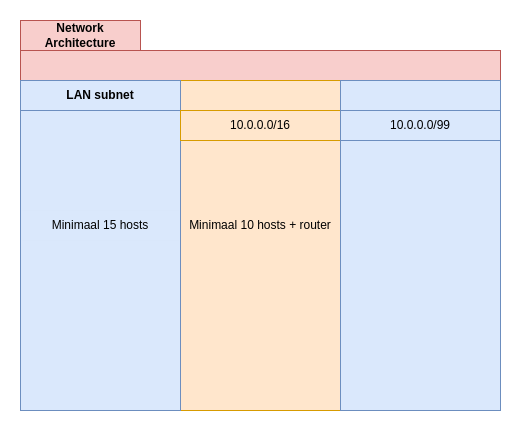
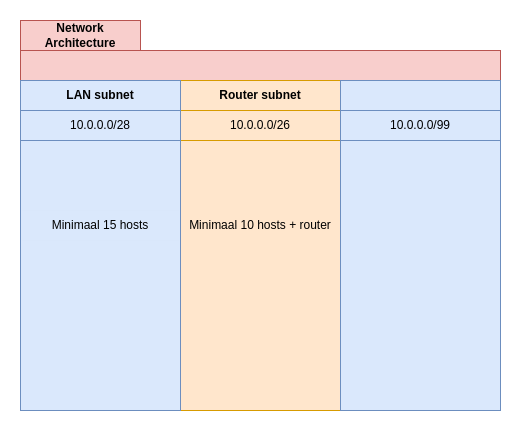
none -> (261, 96)
none -> (101, 126)
(261, 126) -> (261, 126)
